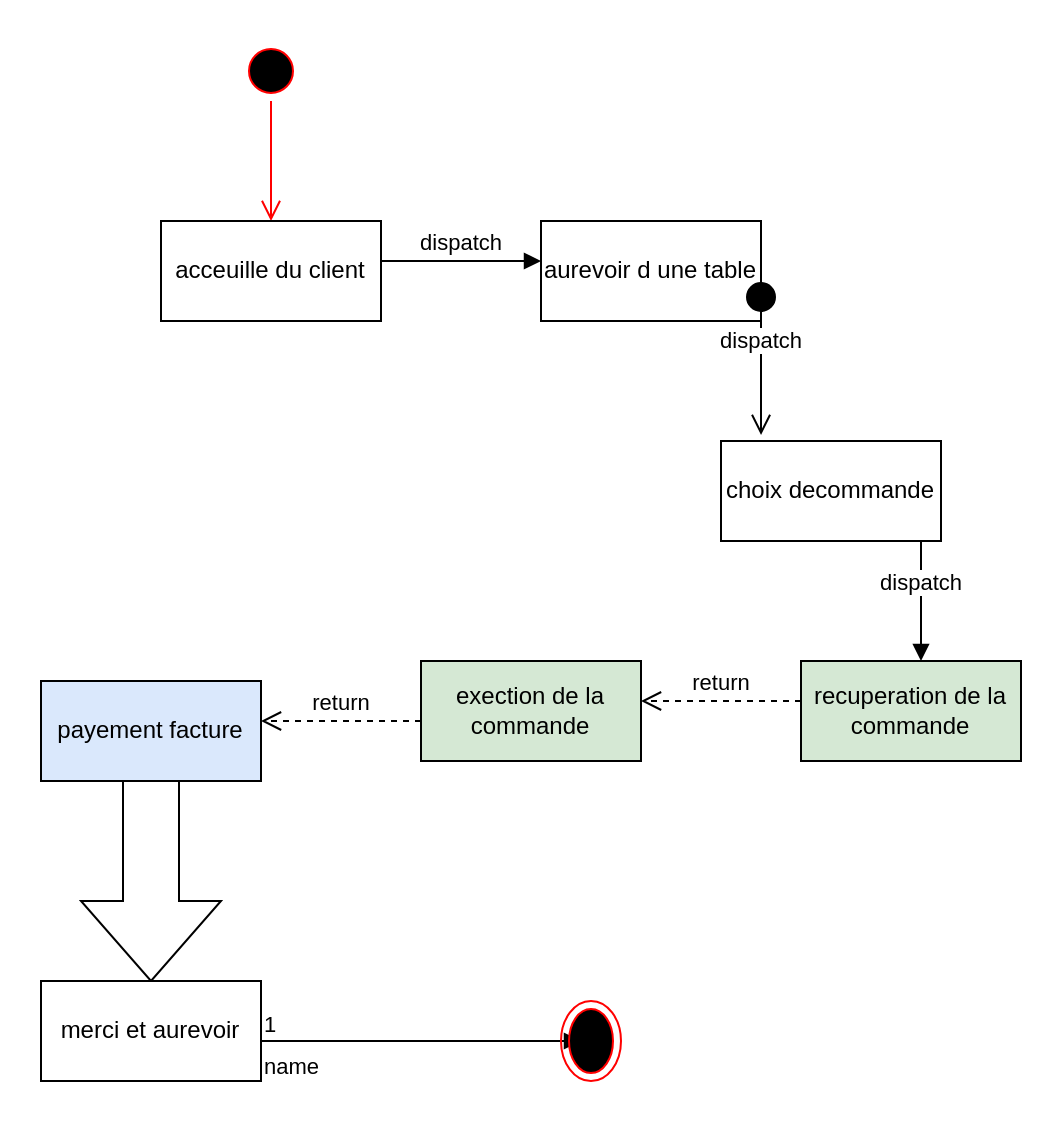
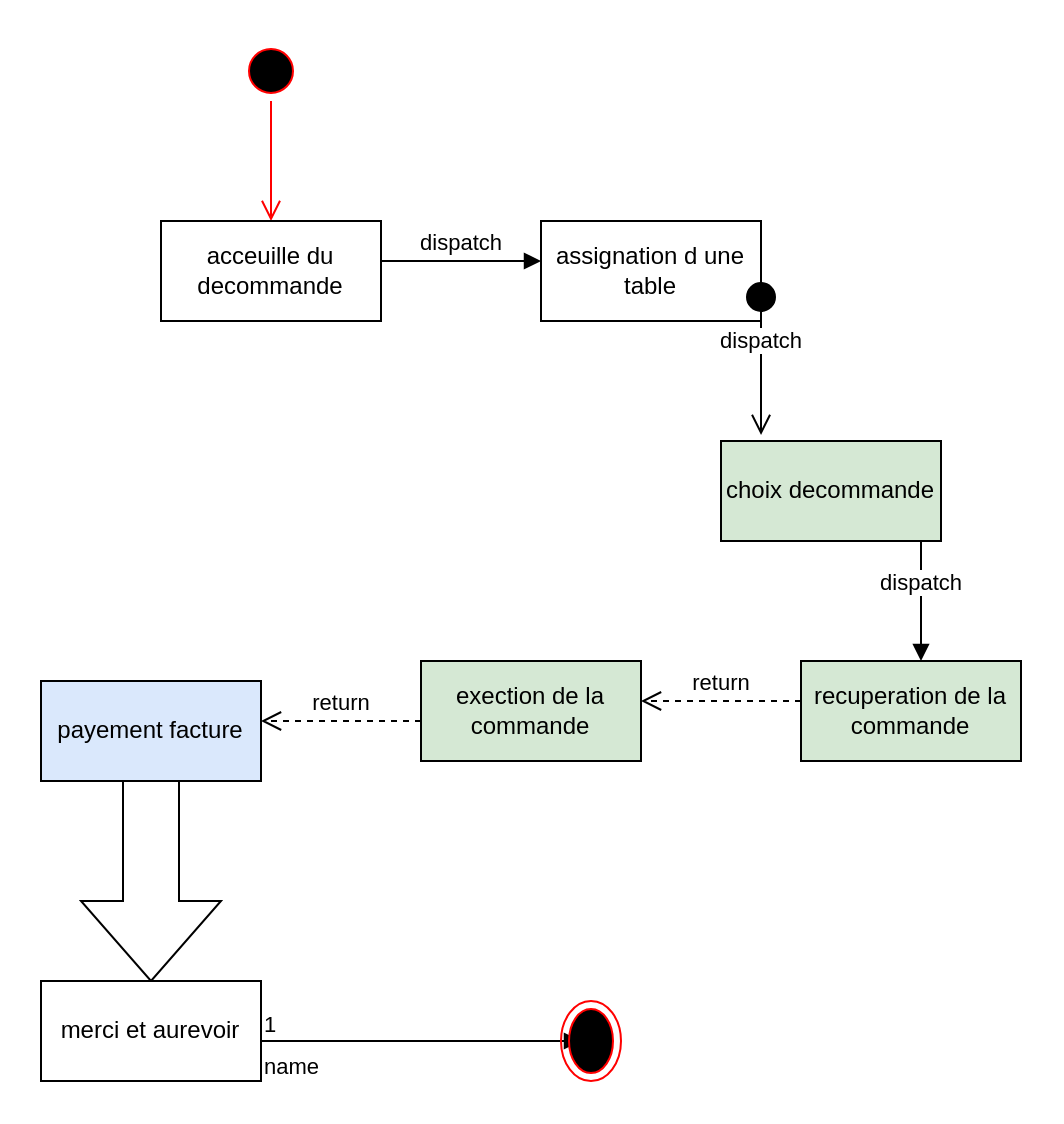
(271, 271) -> (271, 271)
(651, 271) -> (651, 271)
(831, 491) -> (831, 491)
